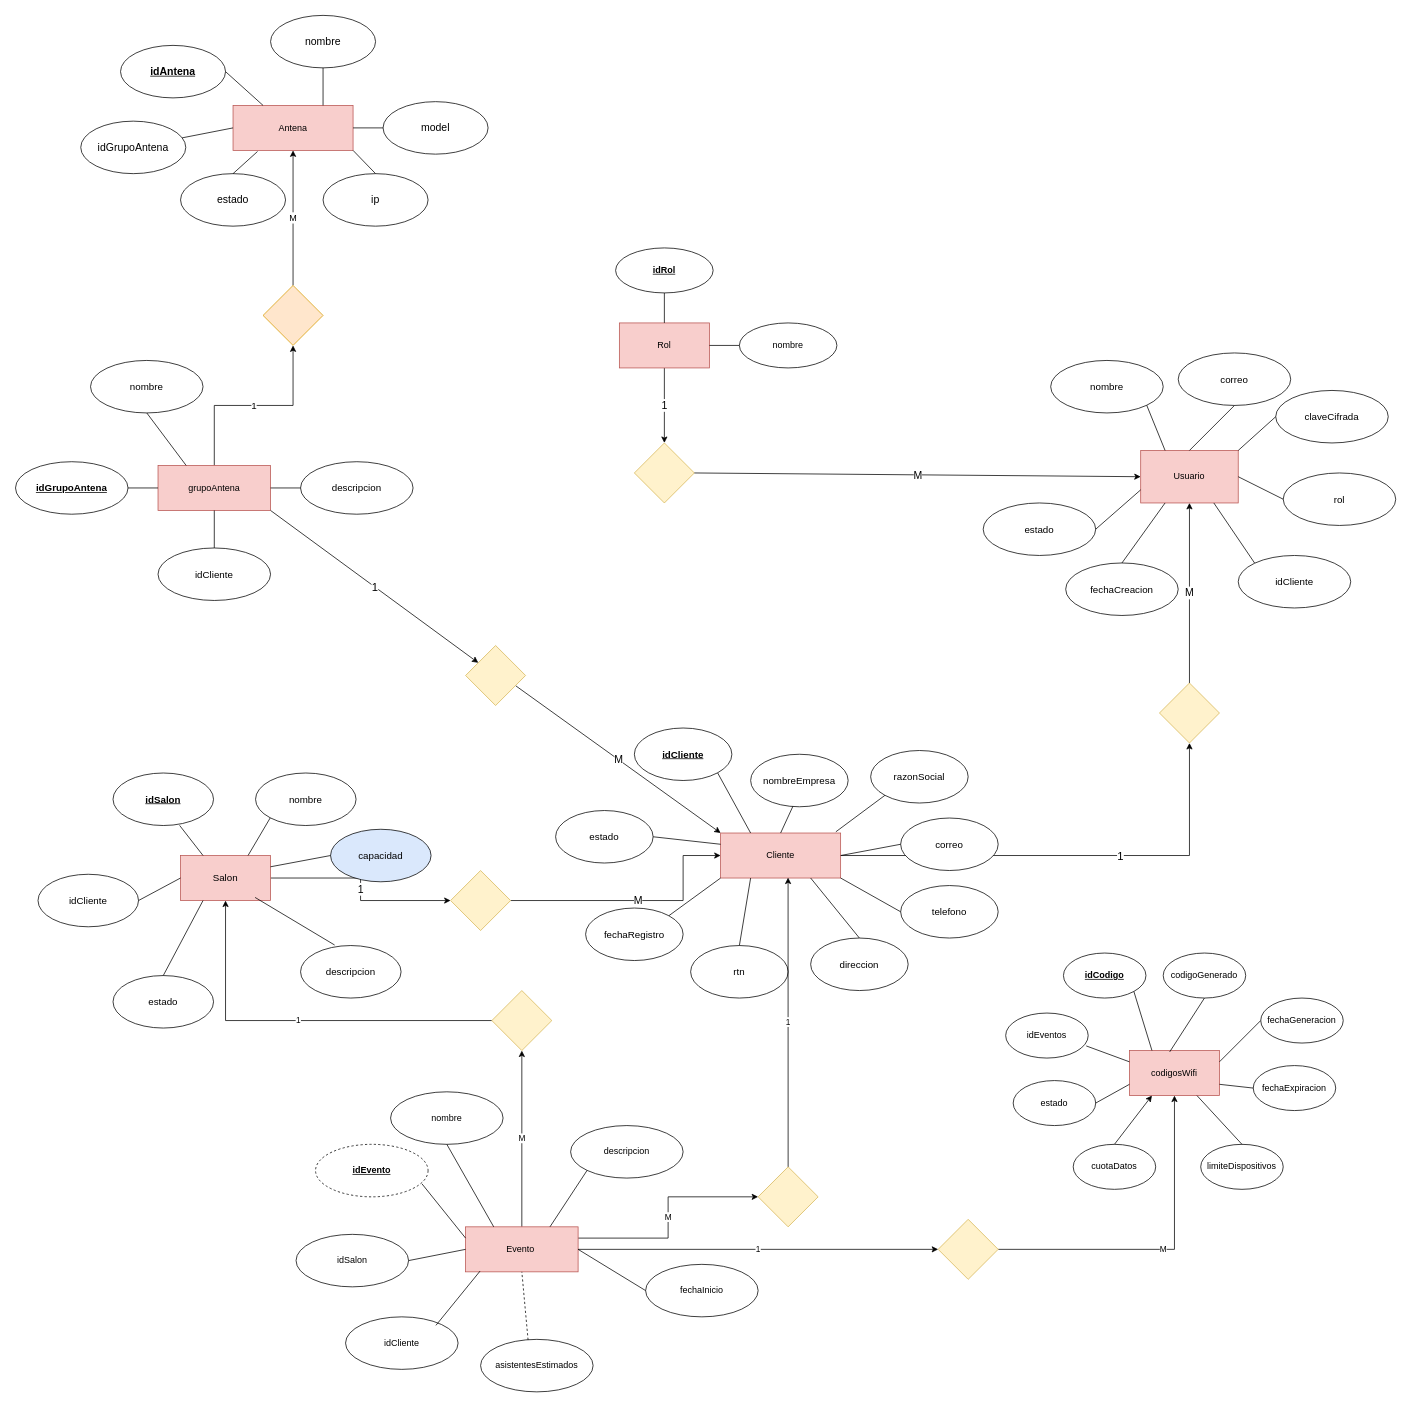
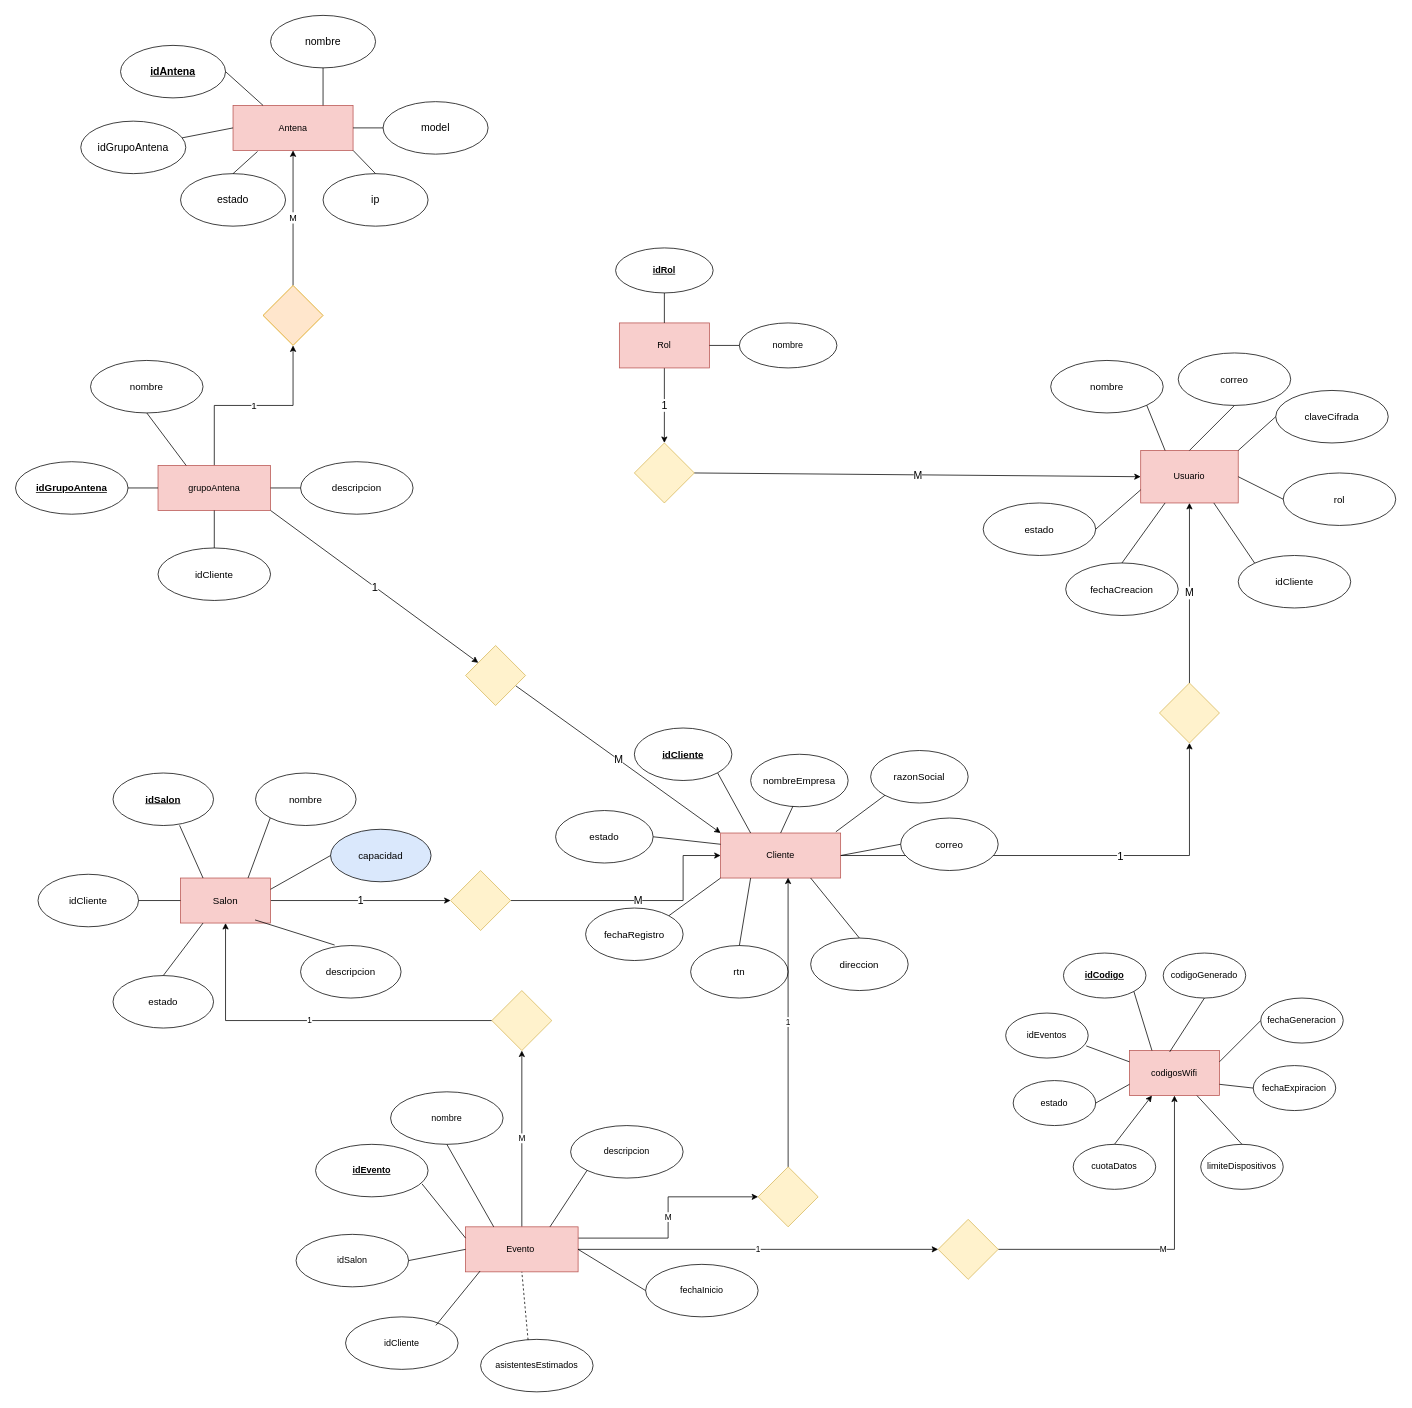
(225, 878) -> (225, 900)
(870, 895) -> none
(949, 912) -> none
(372, 1170) -> (372, 1170)
